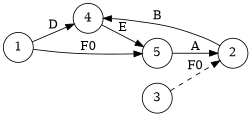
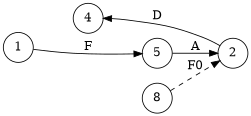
(157, 16) -> (157, 16)
(119, 34) -> none
(49, 35) -> none
(88, 47) -> (88, 47)
(157, 98) -> (157, 98)
